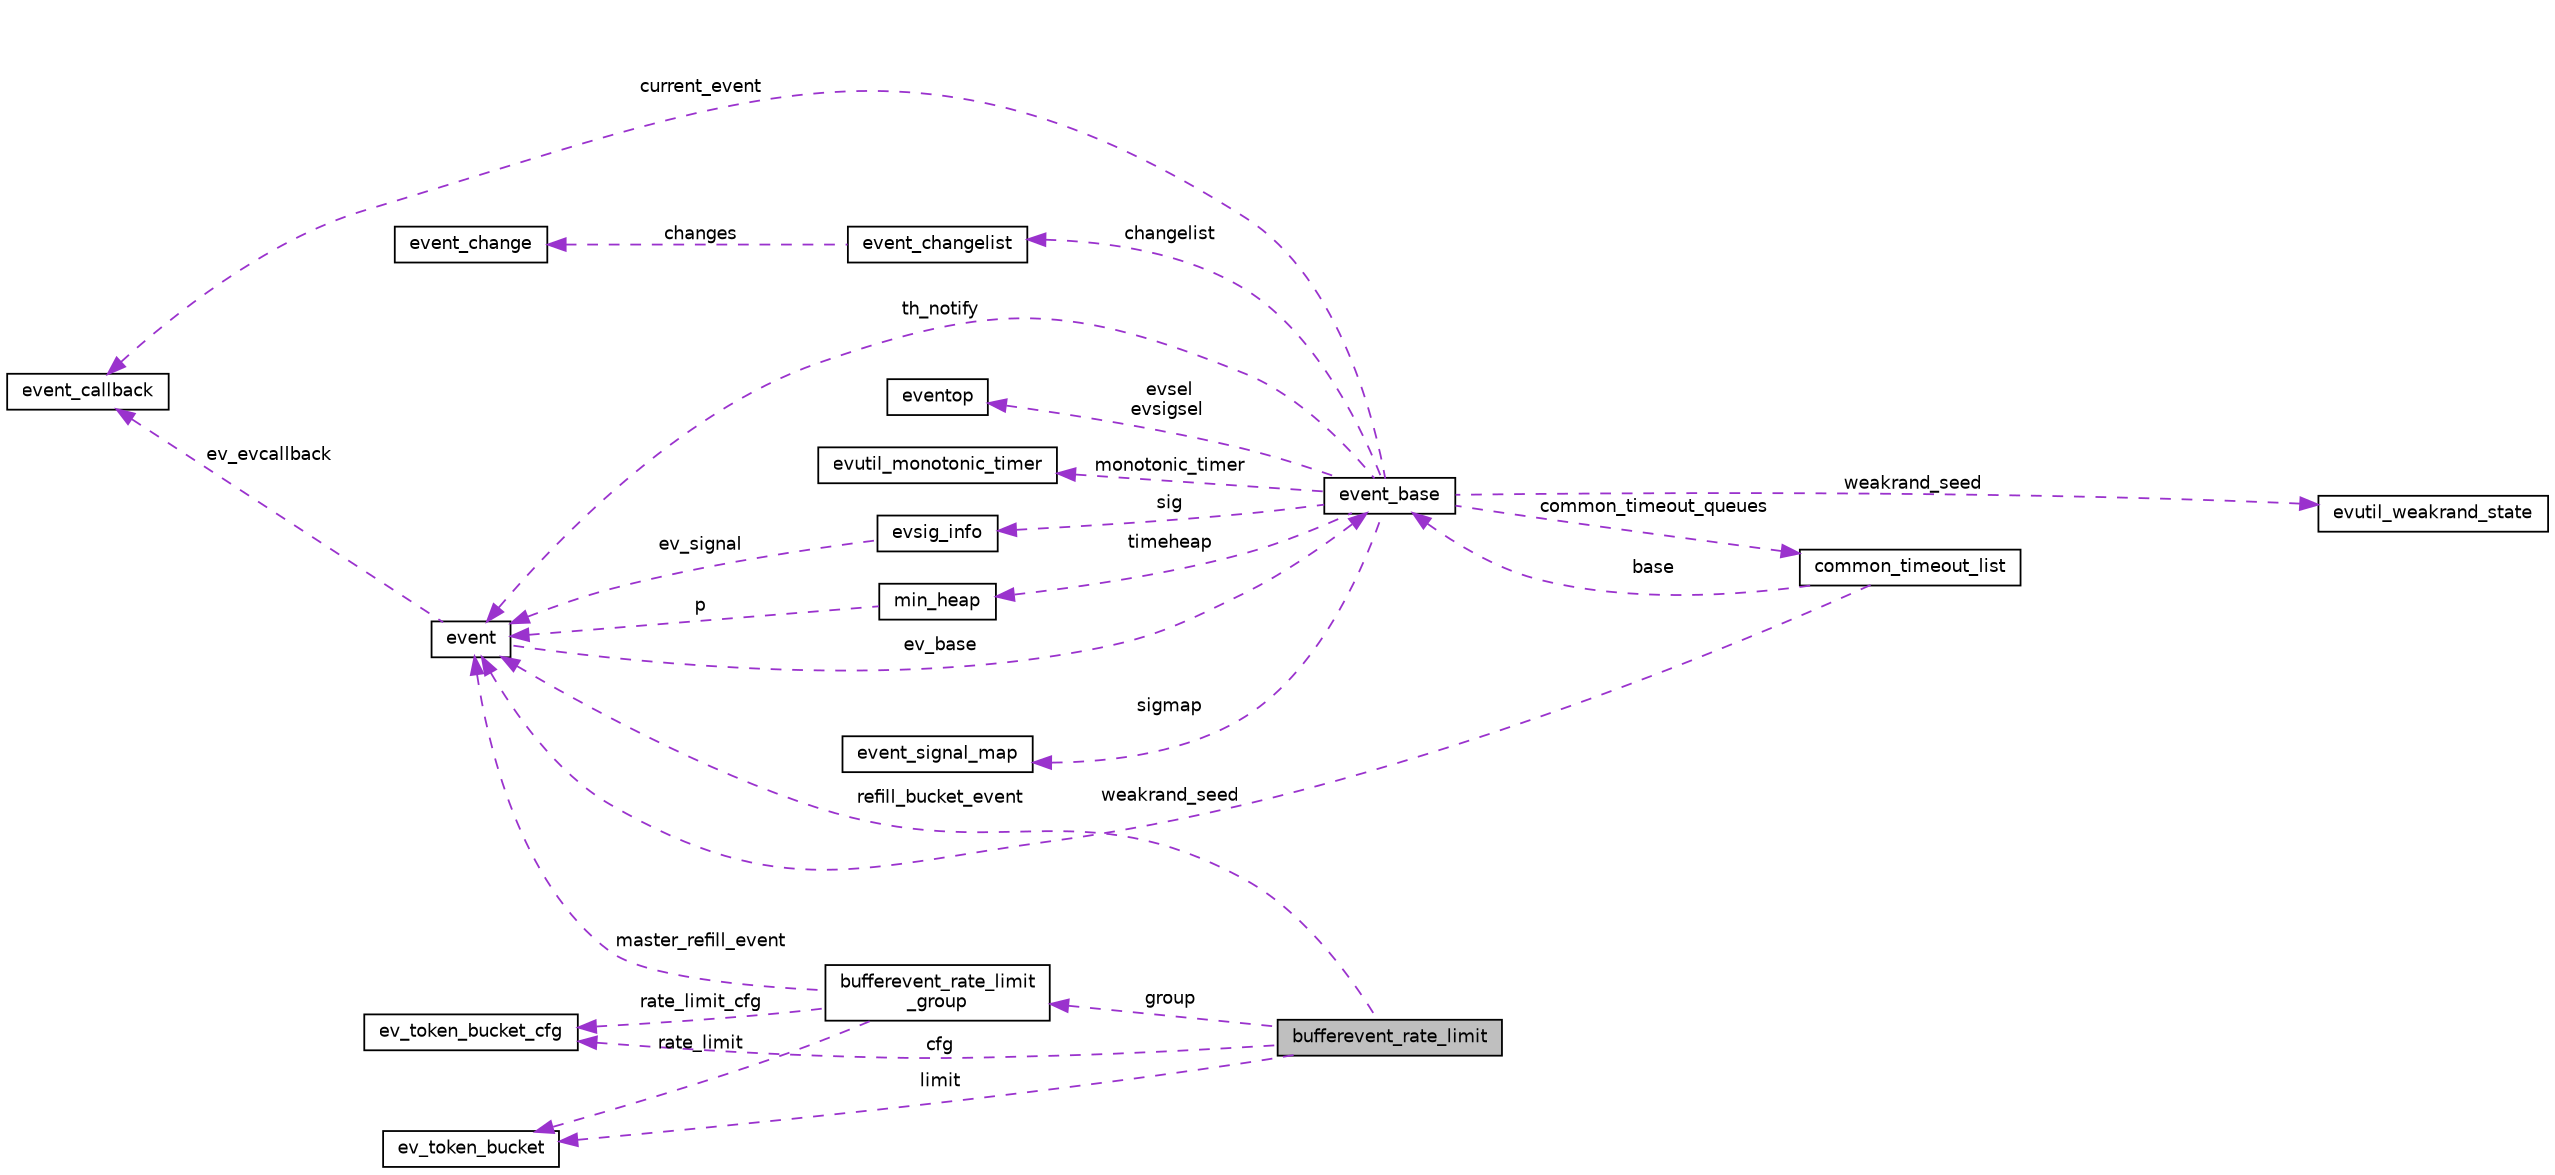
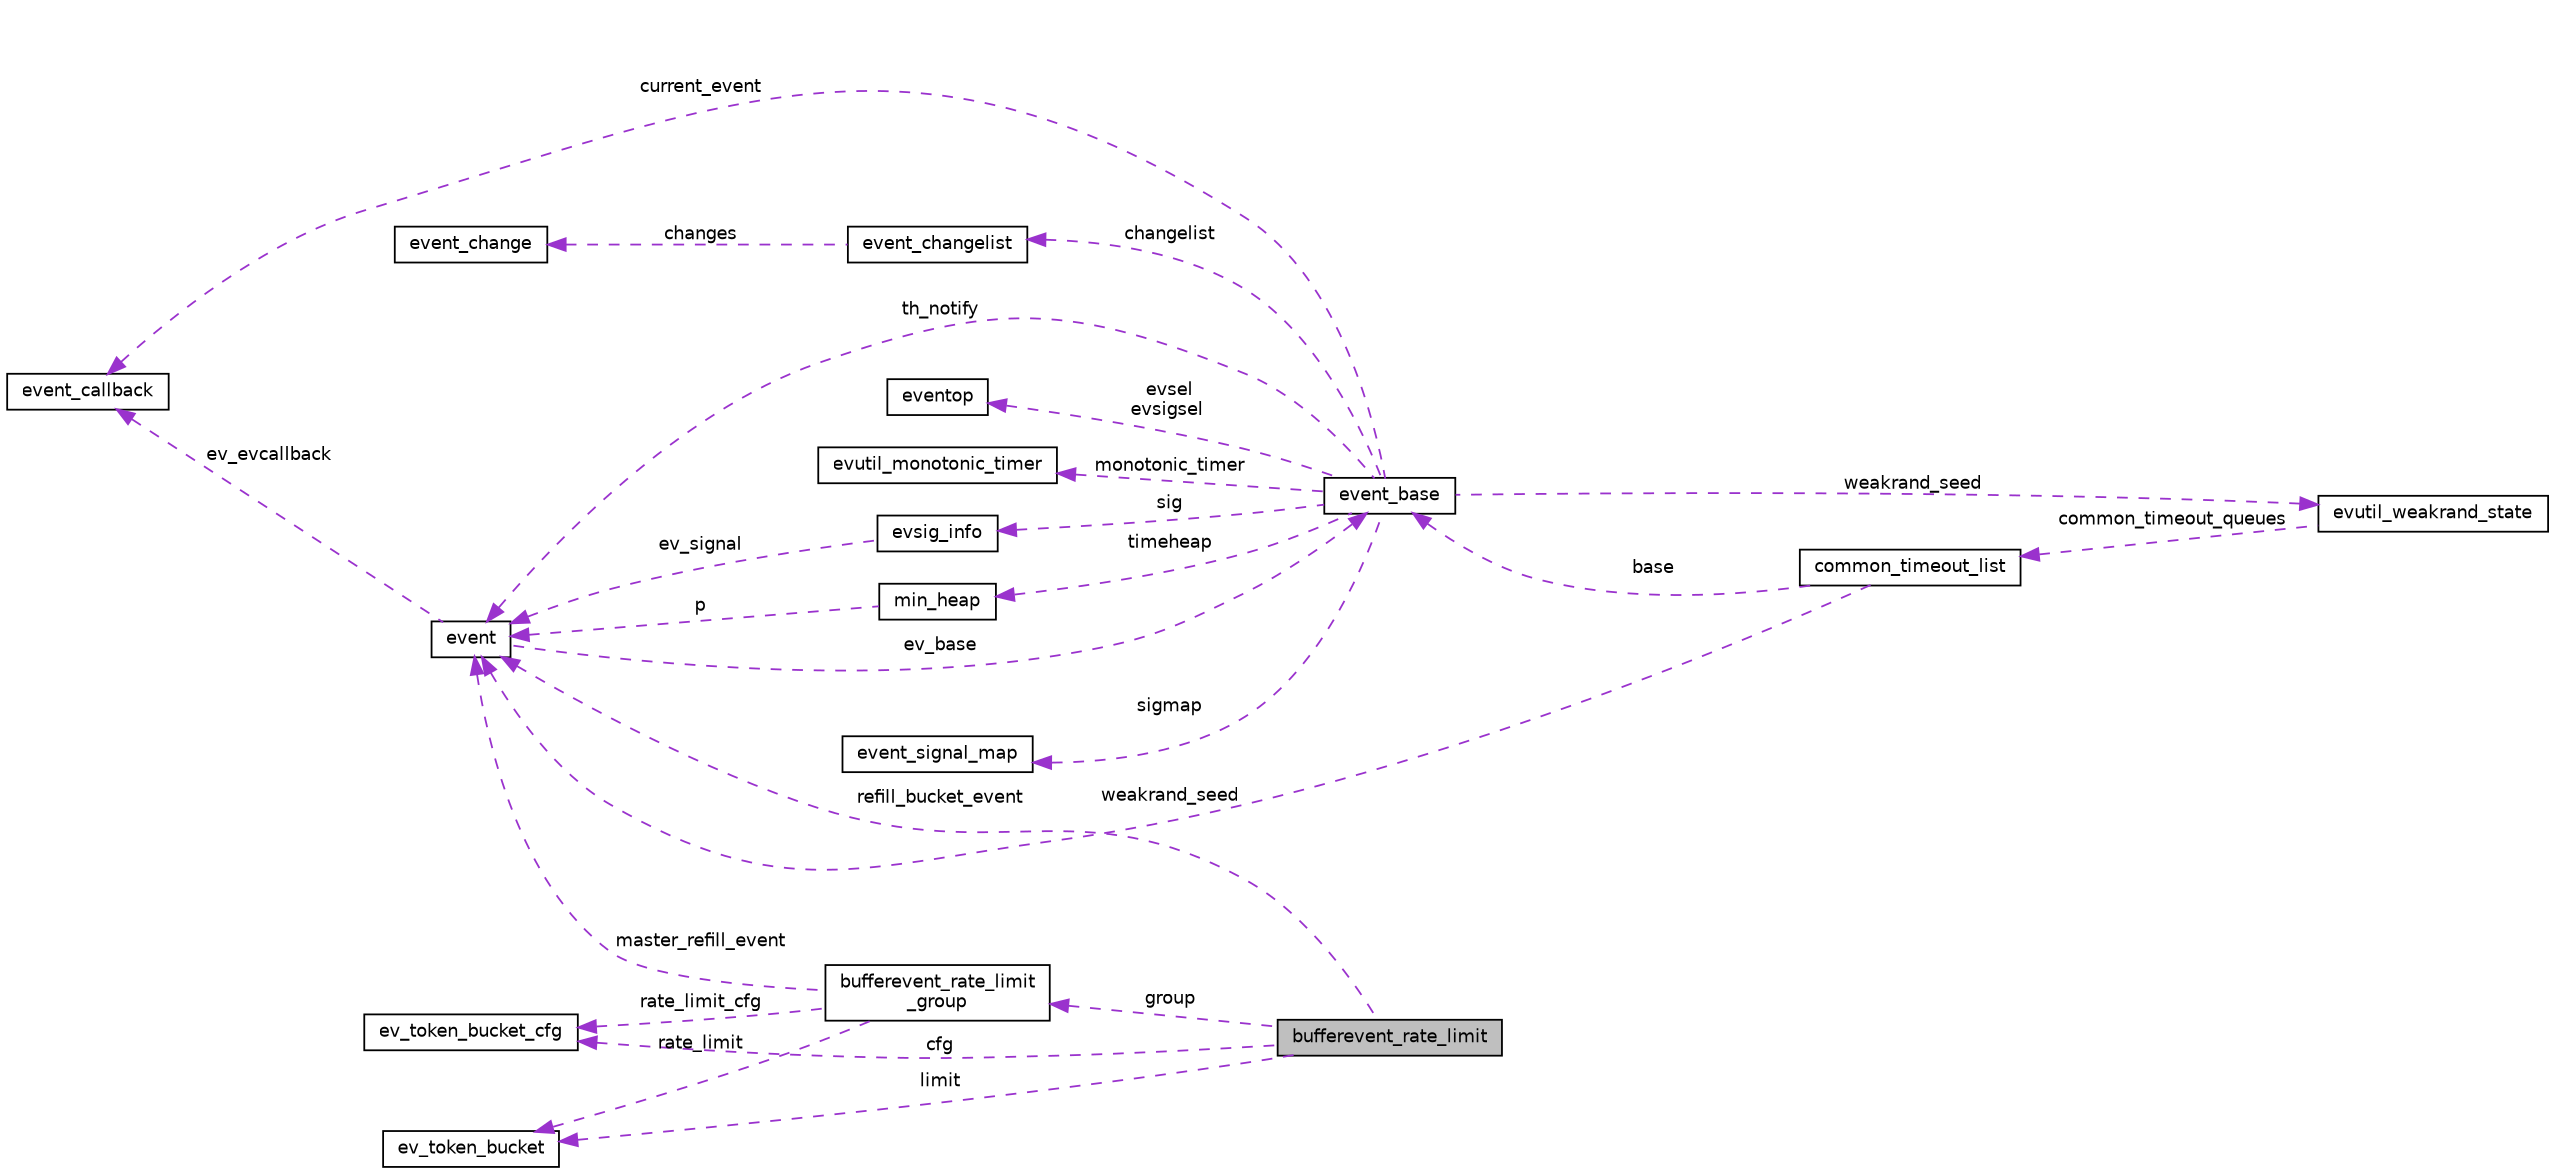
(1618, 529) -> (2179, 540)
